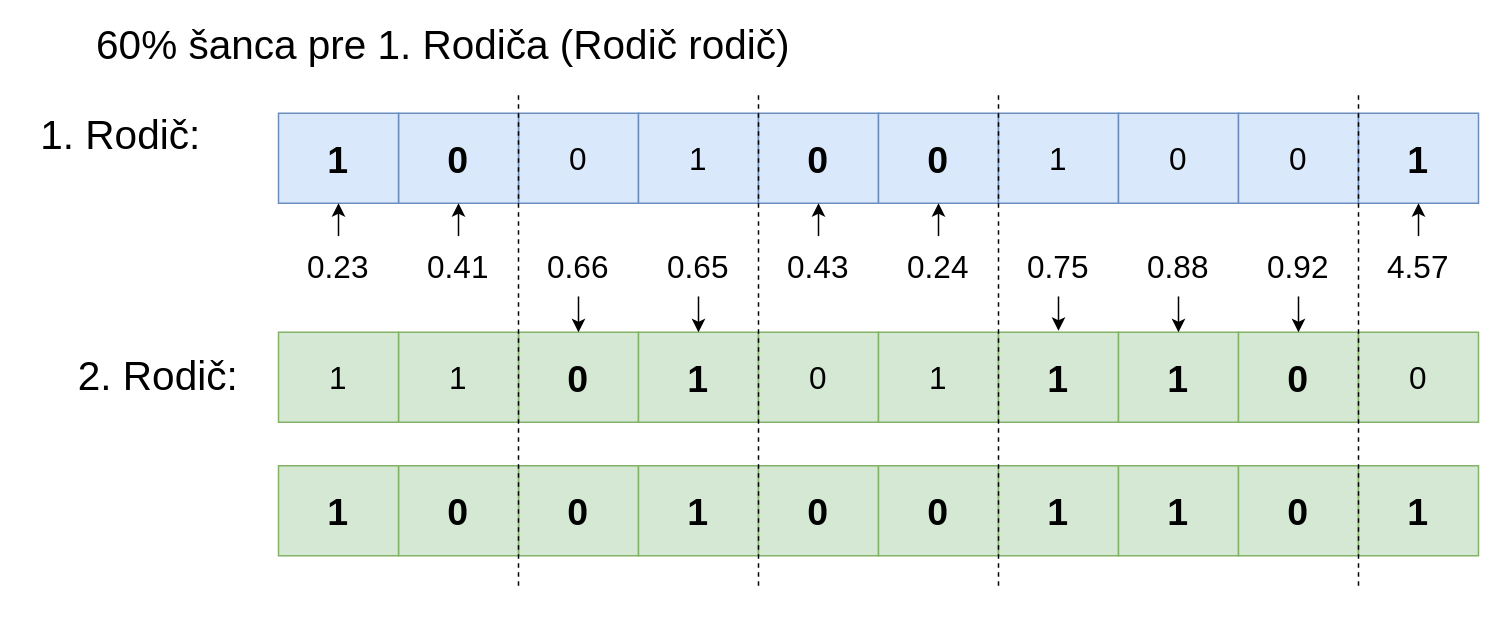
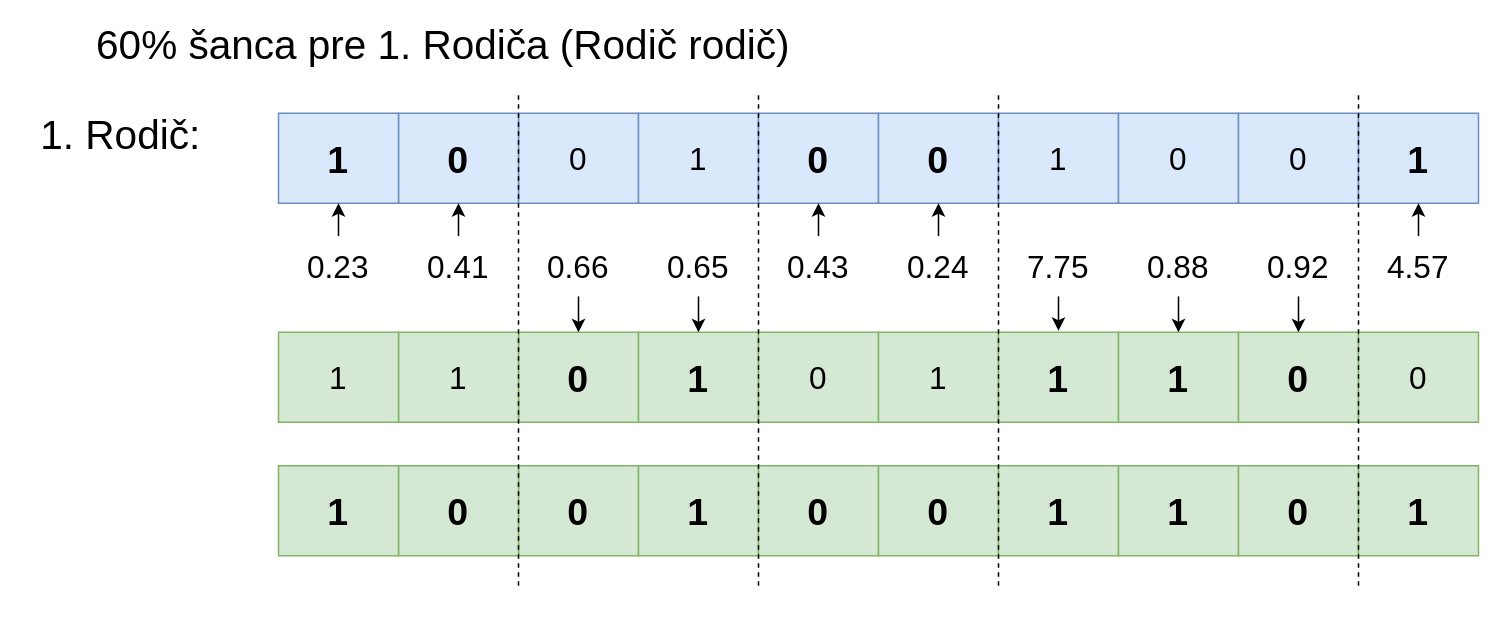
(1058, 266) -> (1058, 266)
(158, 377) -> none
